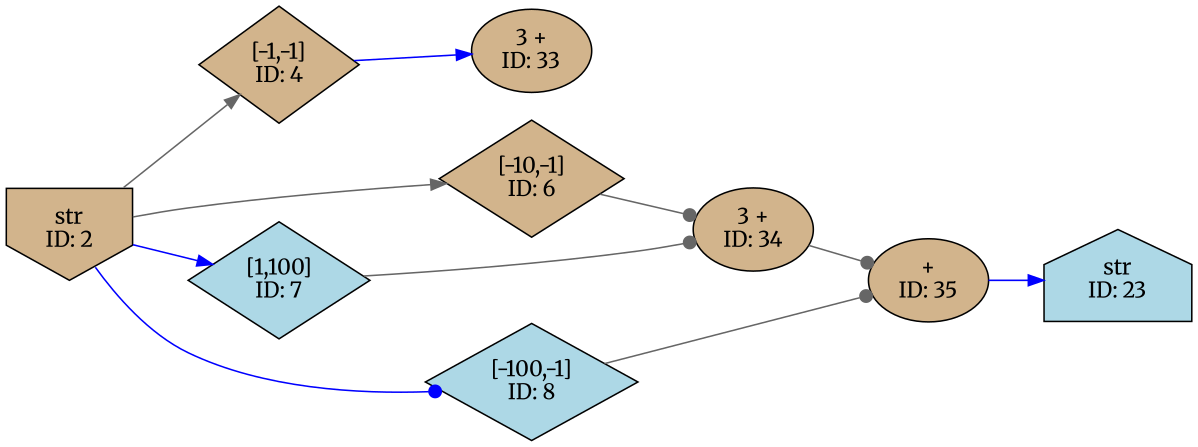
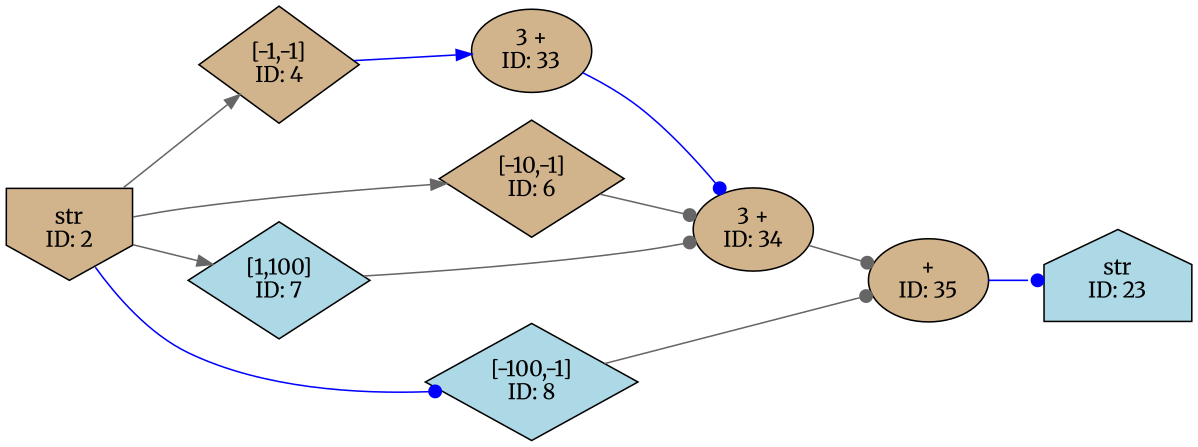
none -> (655, 121)
(165, 253) -> (165, 253)
(1008, 280) -> (1008, 280)
